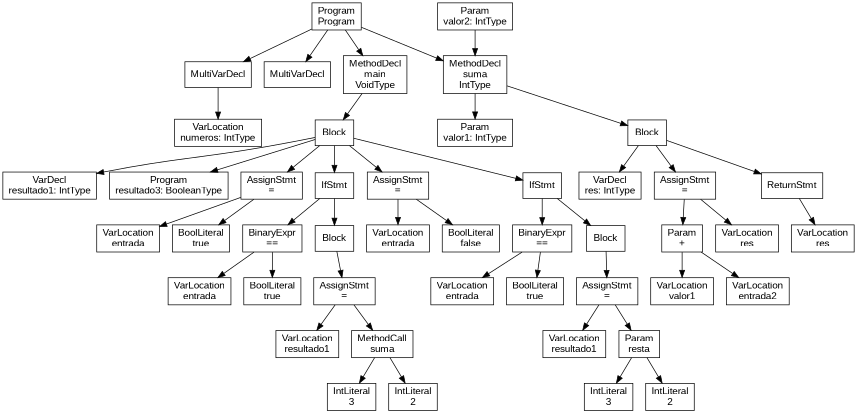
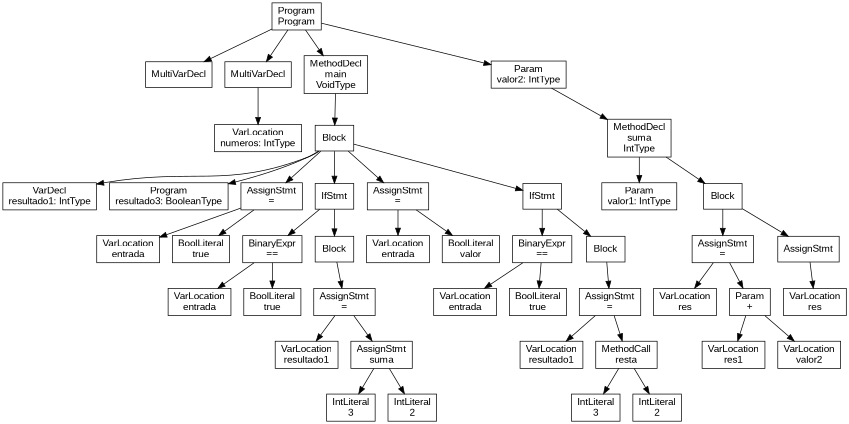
(399, 43) -> (403, 43)
(610, 186) -> none
(792, 186) -> (808, 249)
(471, 238) -> (471, 249)
(682, 291) -> (734, 355)
(758, 291) -> (809, 355)
(382, 344) -> (382, 355)
(639, 344) -> (626, 355)
